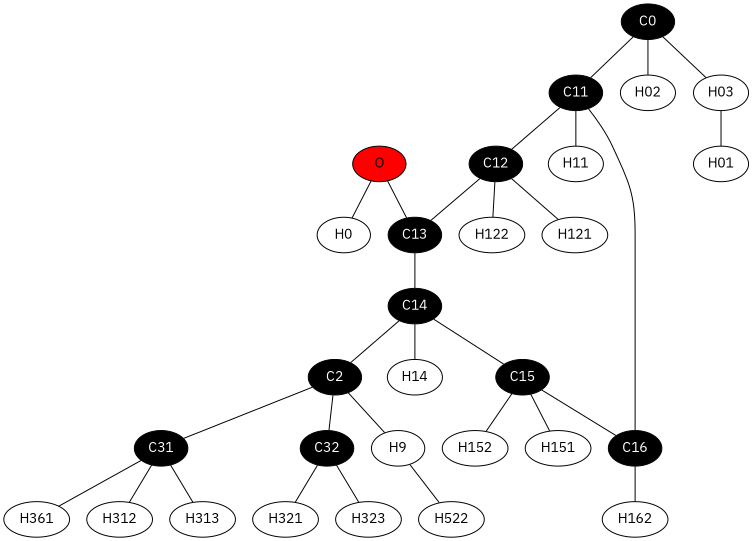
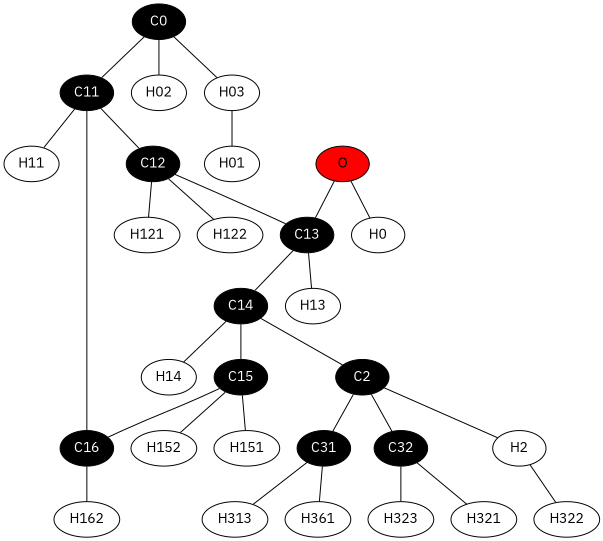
none -> (313, 306)
(398, 448) -> (519, 448)
(120, 519) -> none
(451, 519) -> (567, 519)
